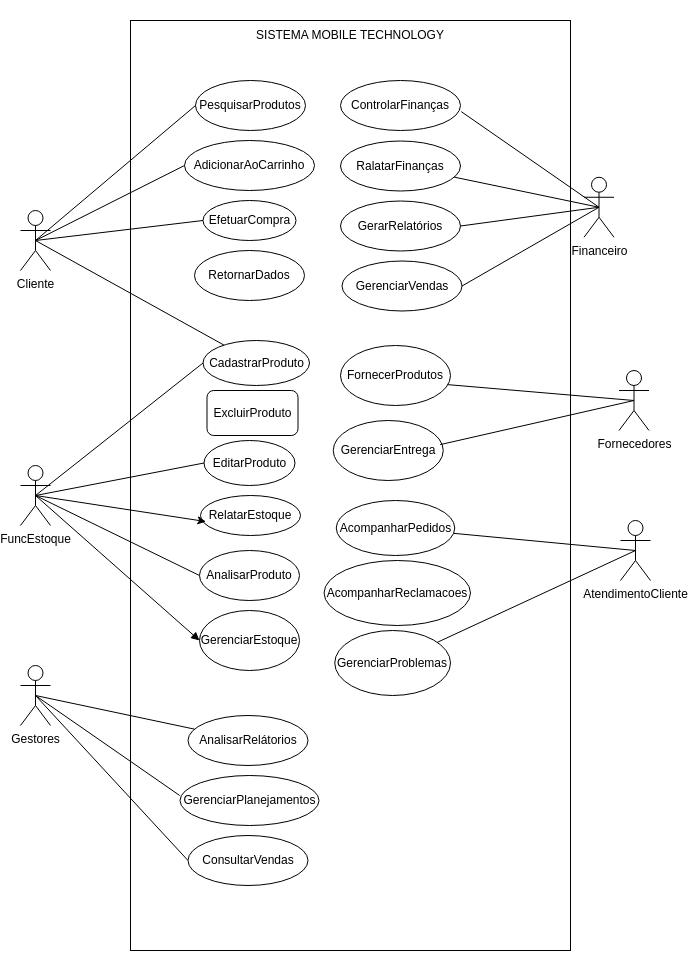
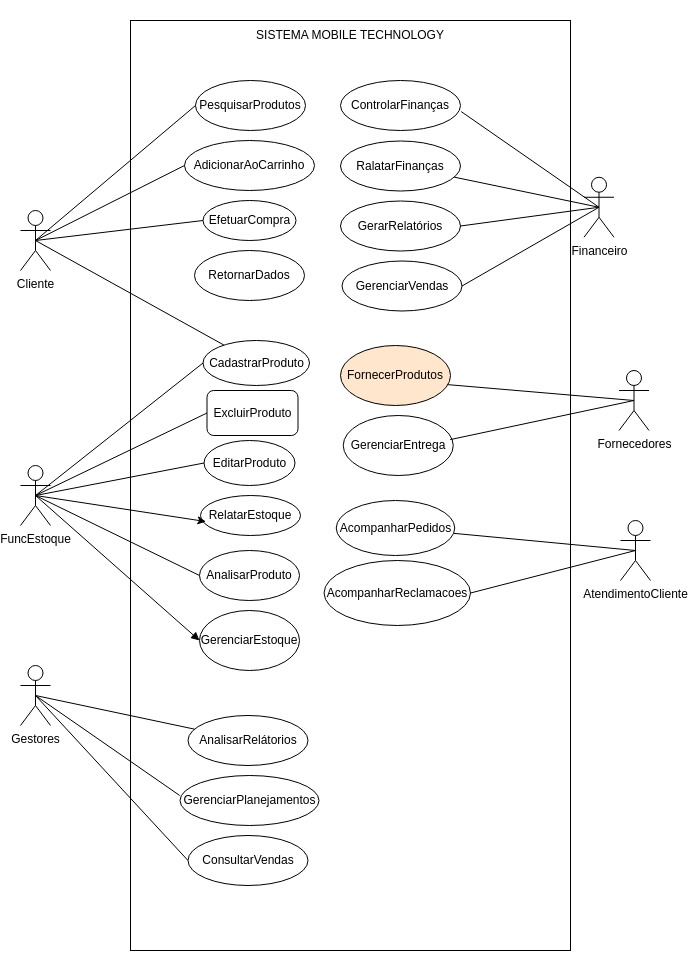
(396, 376) -> (396, 376)
none -> (128, 451)
(388, 451) -> (398, 446)
none -> (549, 573)
(535, 597) -> none
(393, 663) -> none
